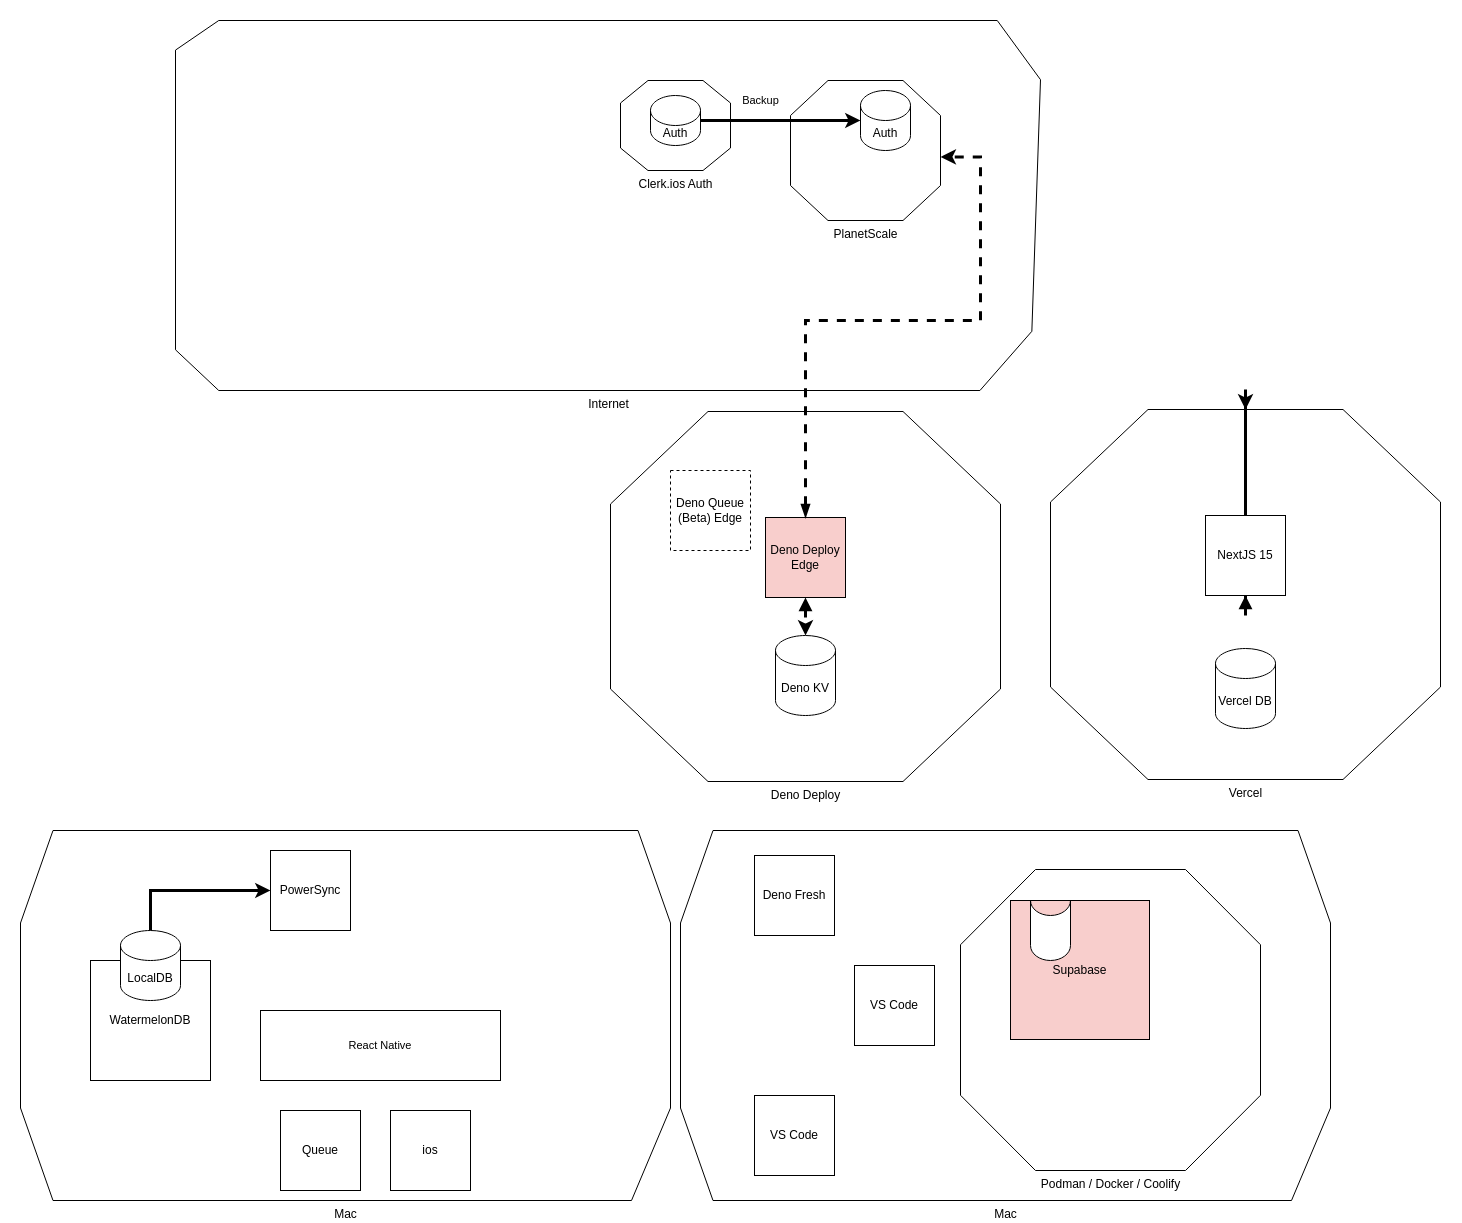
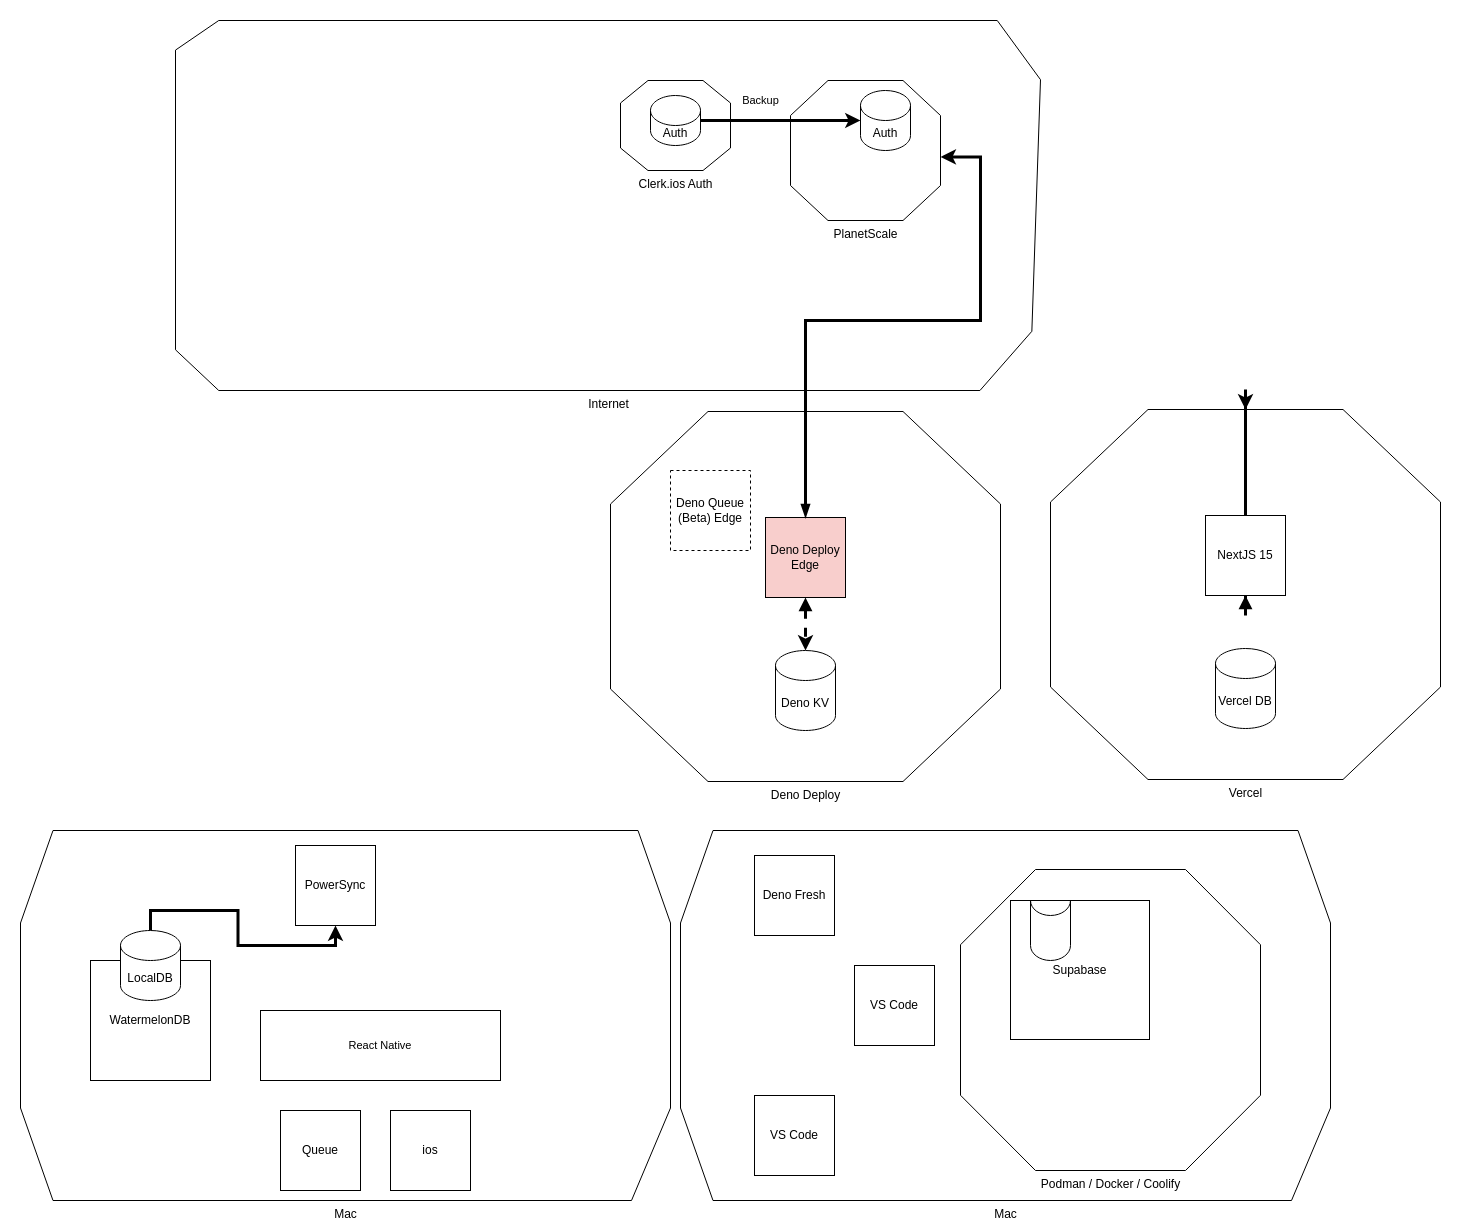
(901, 321) -> (901, 321)
(806, 676) -> (806, 691)
(311, 891) -> (336, 886)
(1080, 970) -> (1080, 970)
